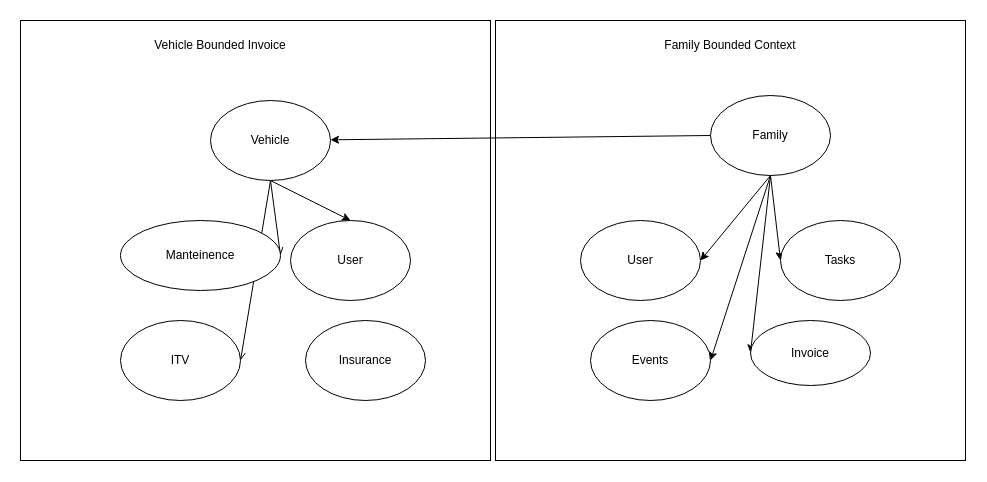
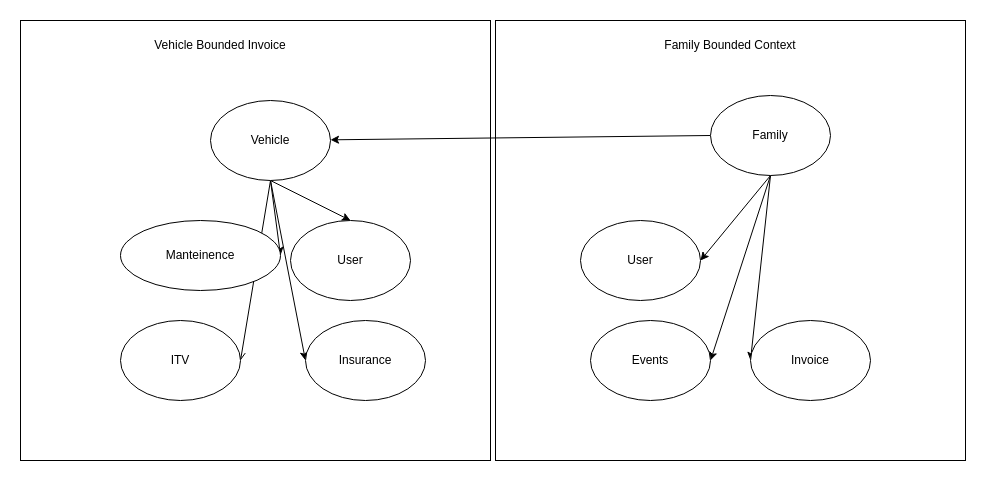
(775, 217) -> none
(277, 230) -> (277, 229)
(841, 261) -> none
none -> (289, 275)
(811, 353) -> (811, 361)
